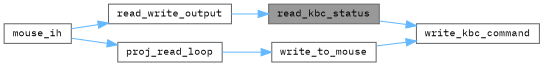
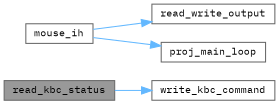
(245, 14) -> none
(170, 52) -> (213, 52)
(324, 52) -> none
